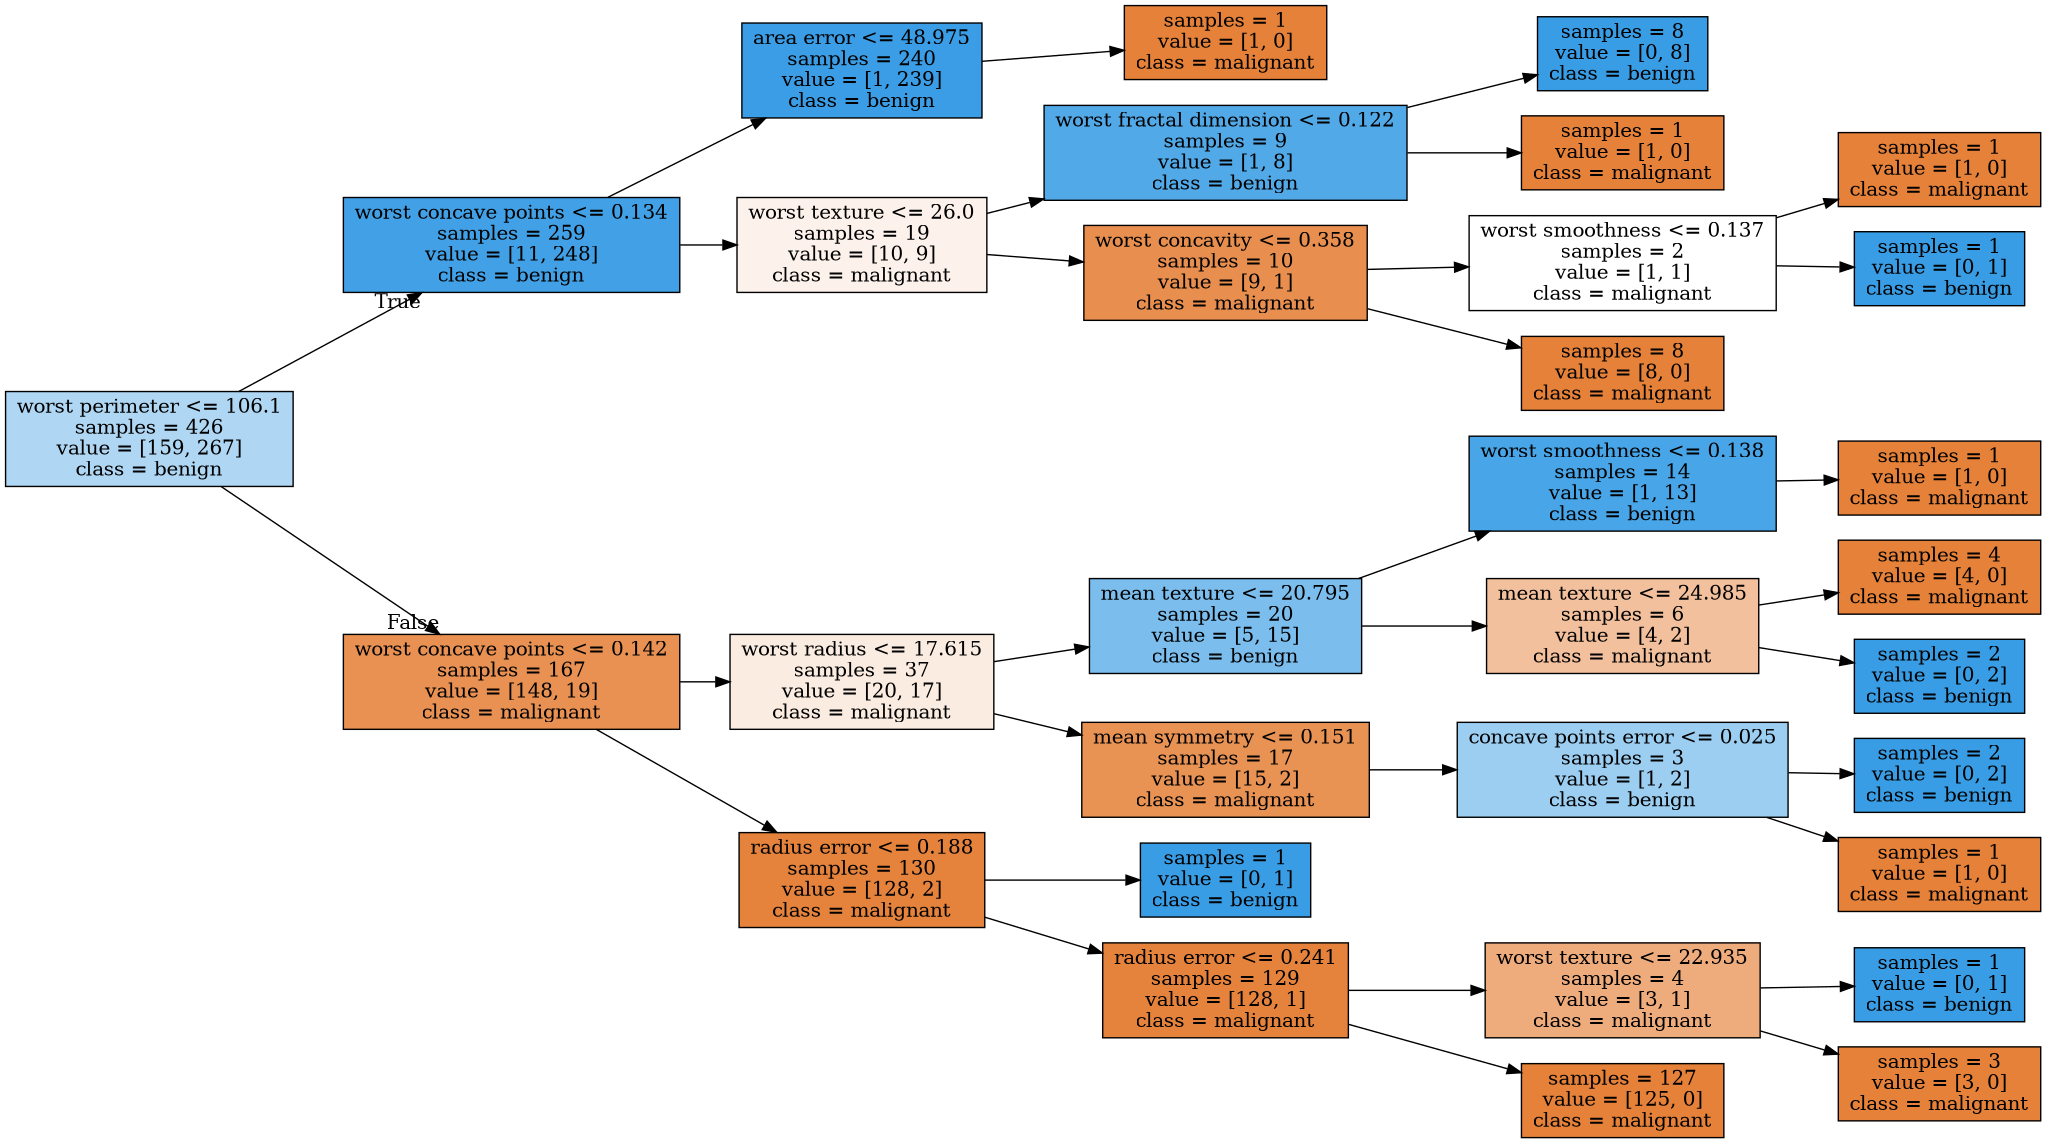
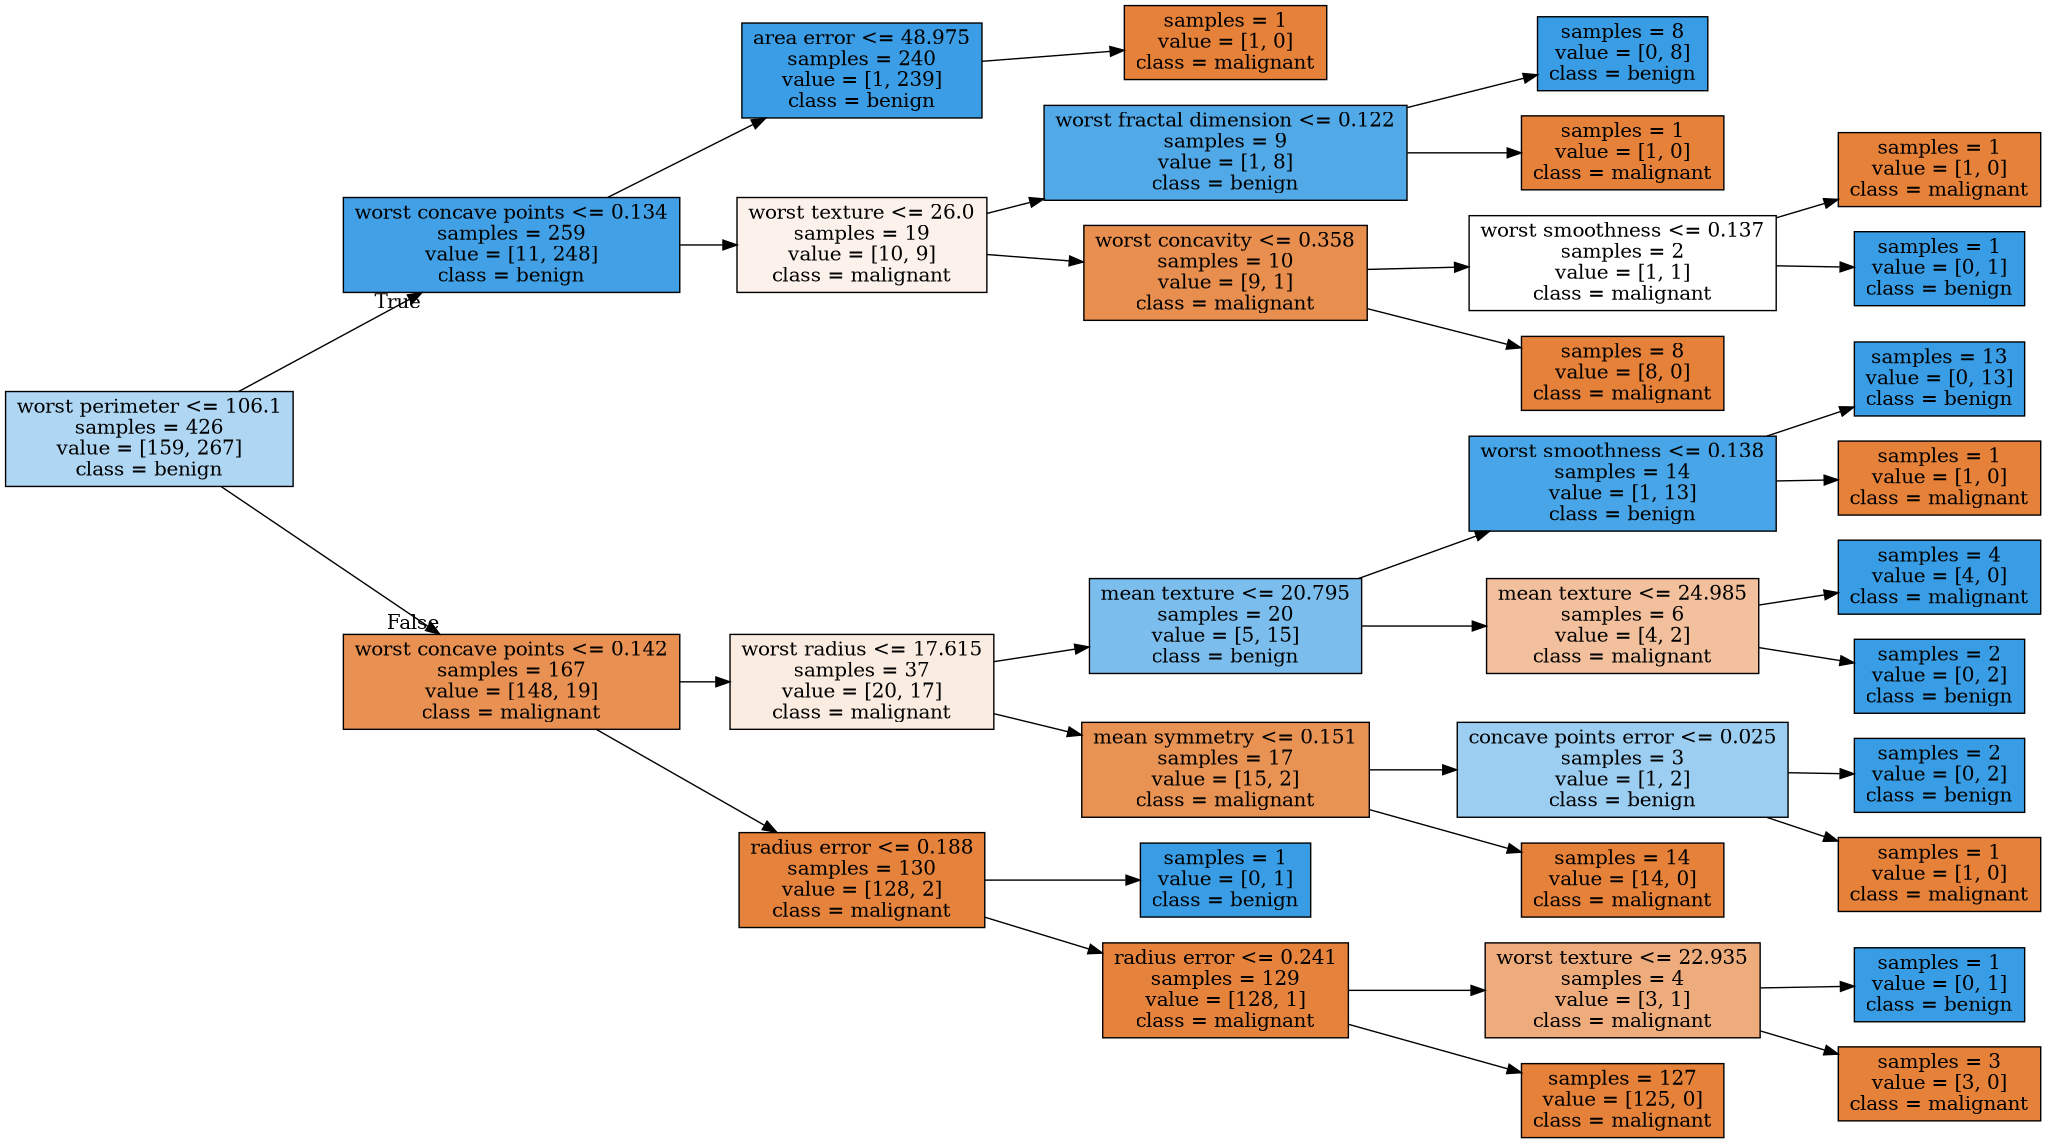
none -> (1940, 379)
(1940, 577) -> (1940, 577)
none -> (1623, 880)
